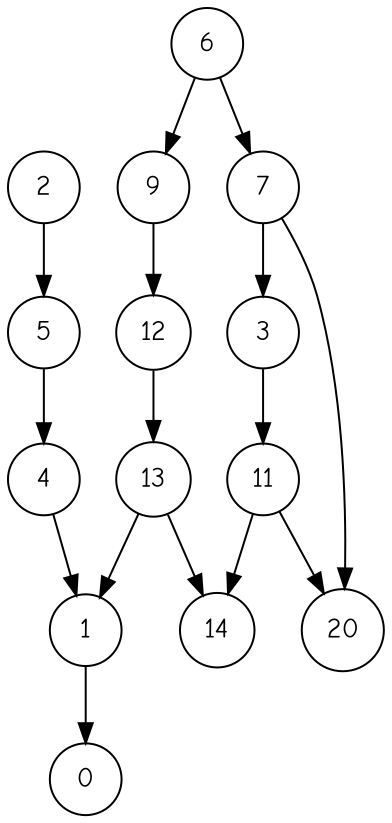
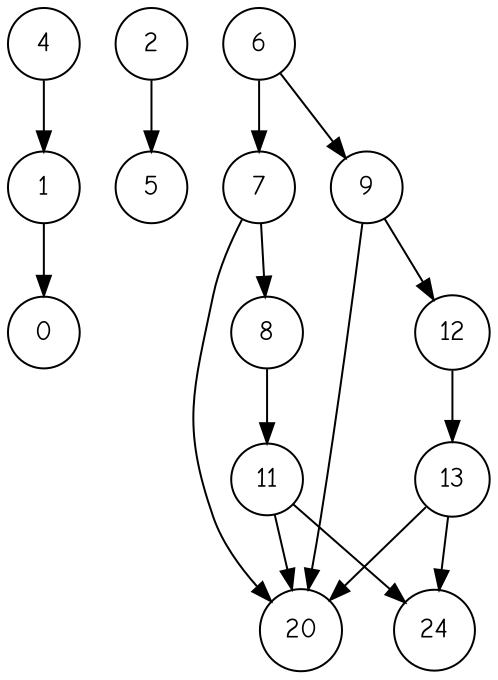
(263, 333) -> (267, 333)
(44, 396) -> none
none -> (339, 397)
(123, 546) -> (385, 546)
(217, 630) -> (434, 630)
